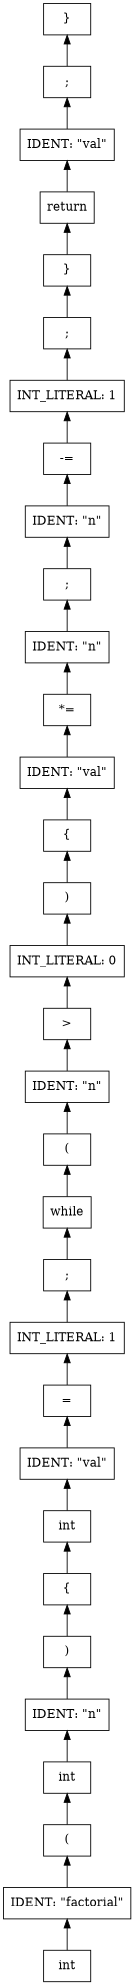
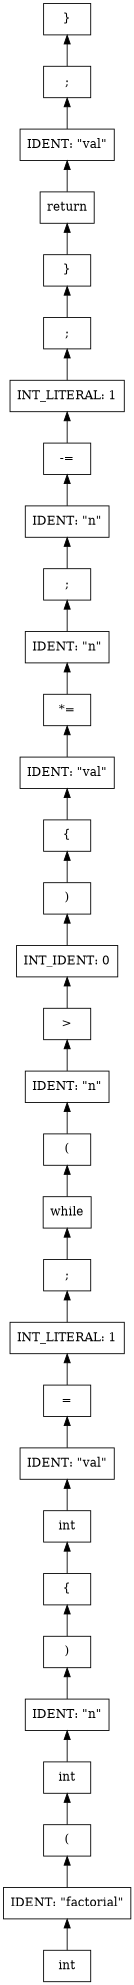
(67, 961) -> (67, 961)
